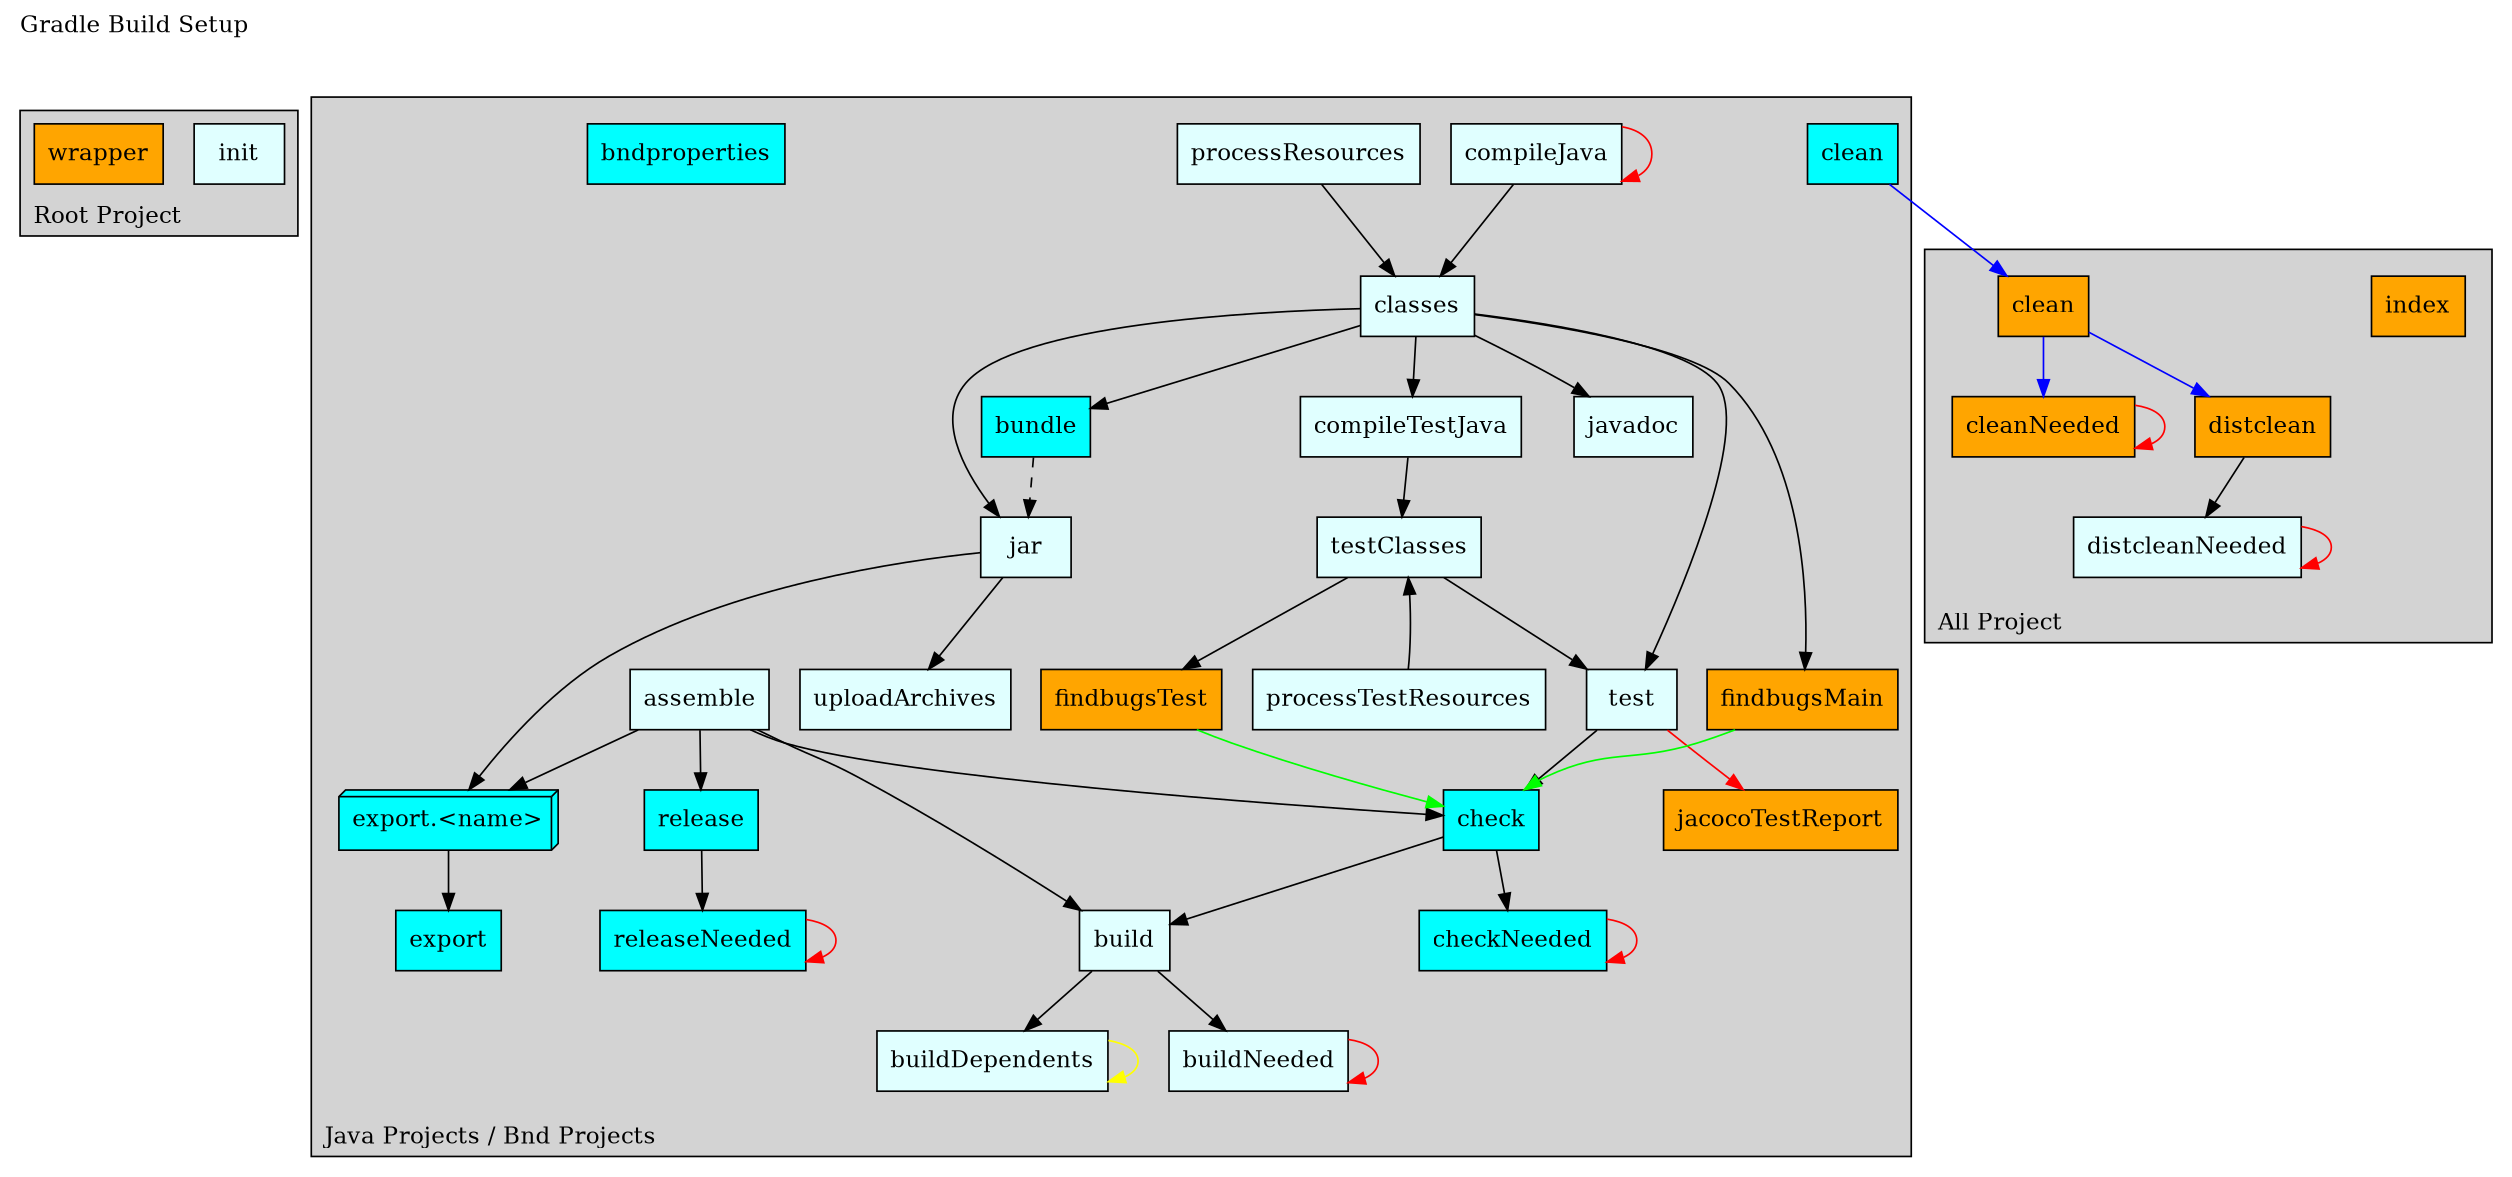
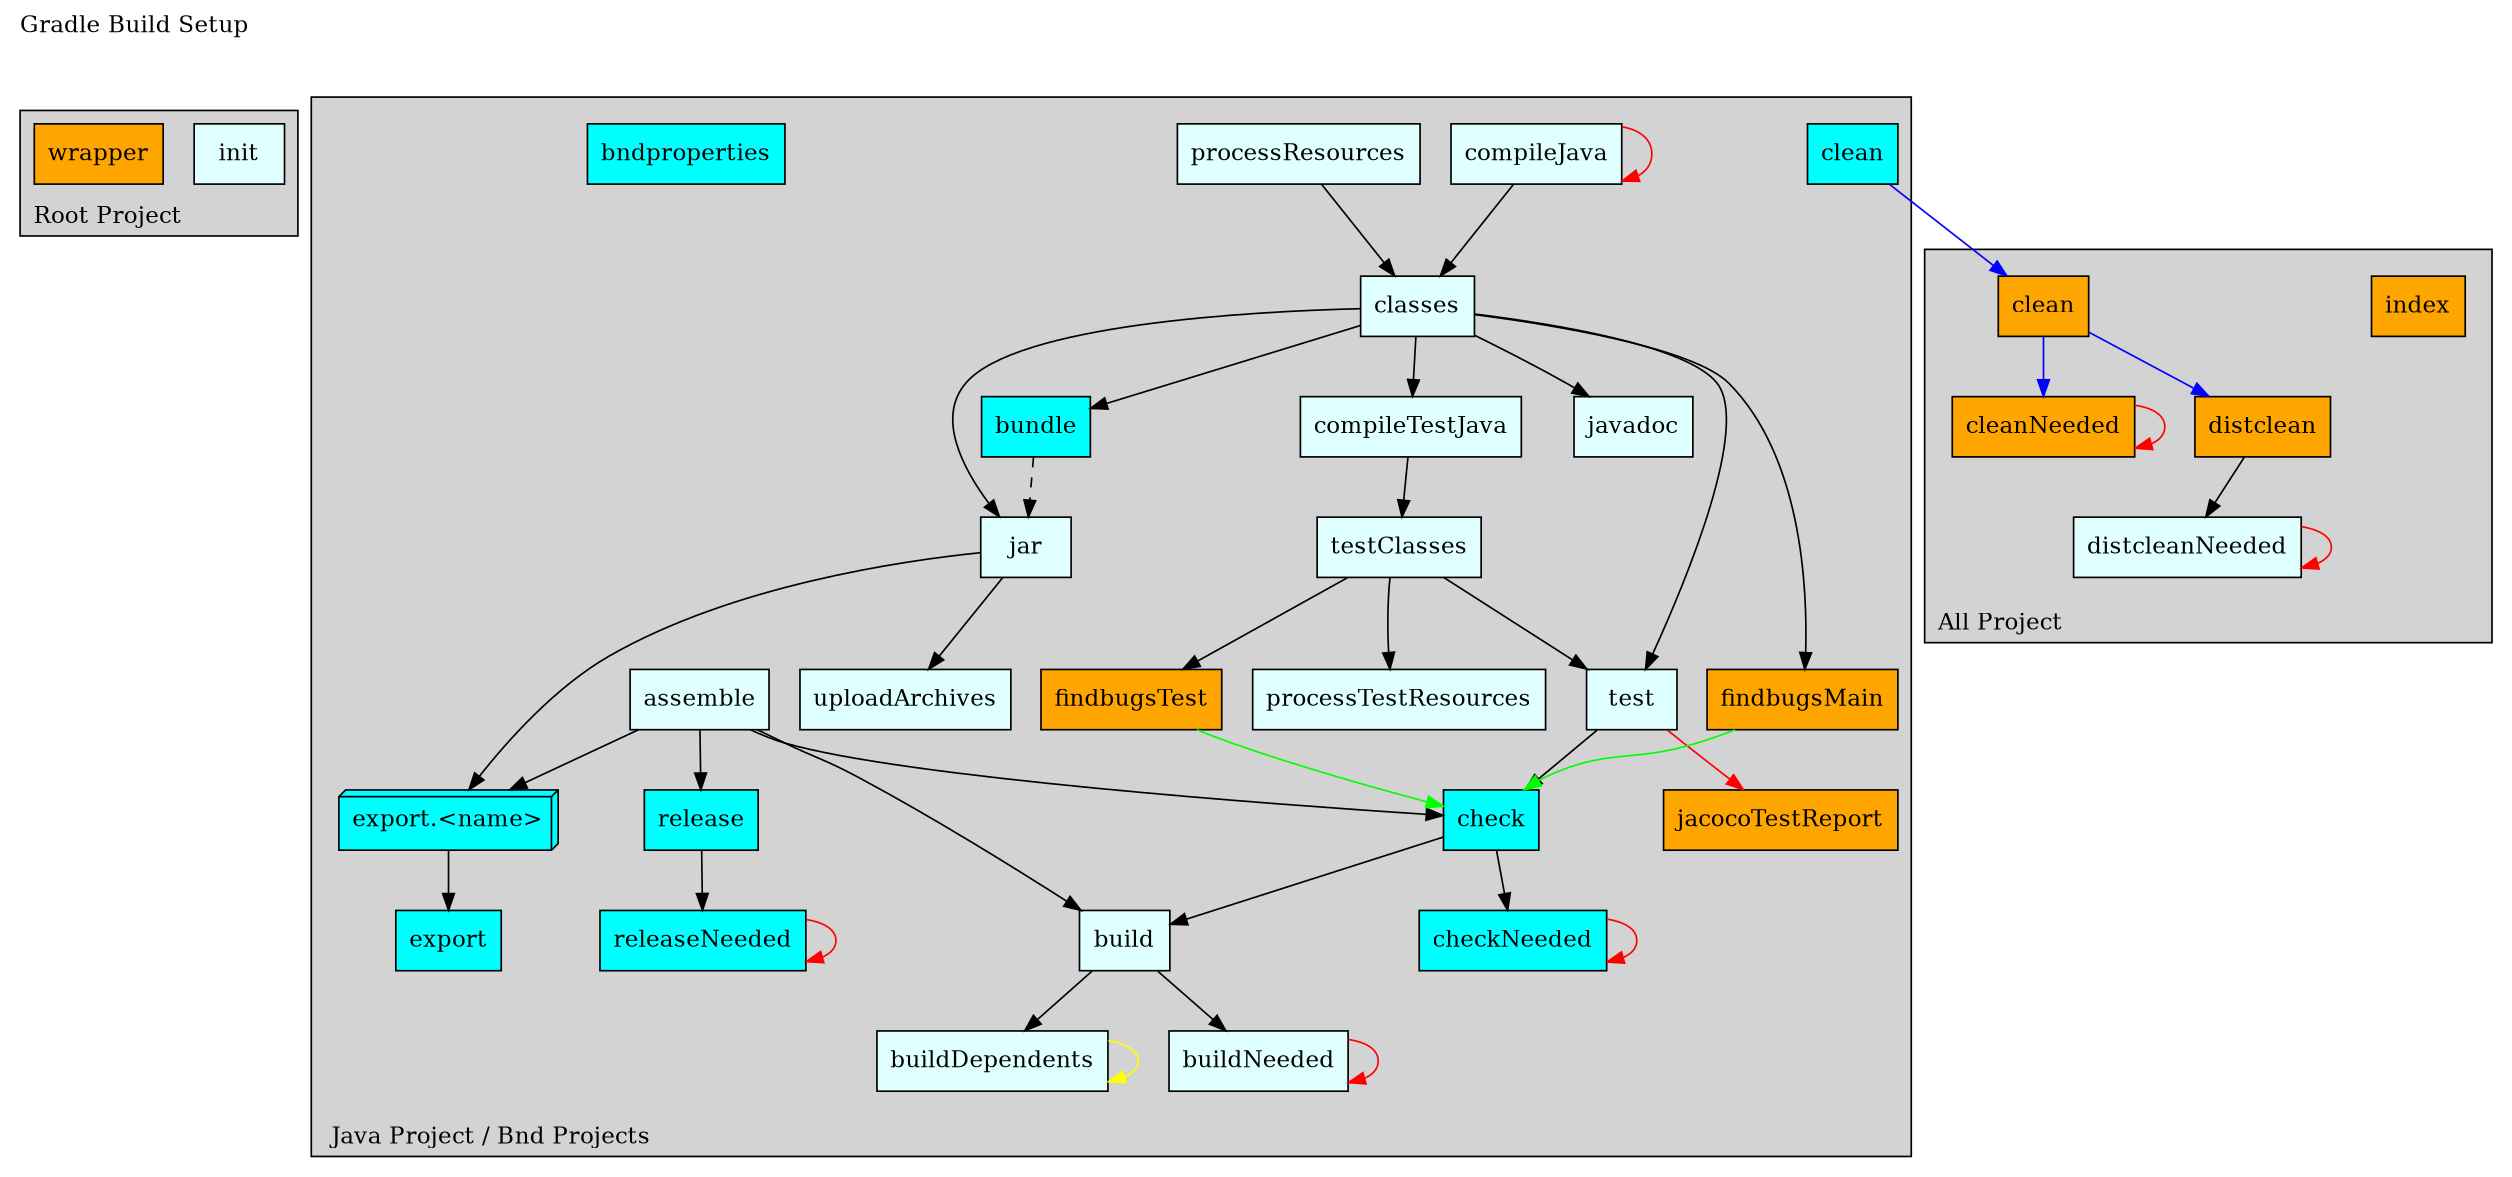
(1410, 632) -> (1388, 615)
(491, 1137) -> (491, 1137)
